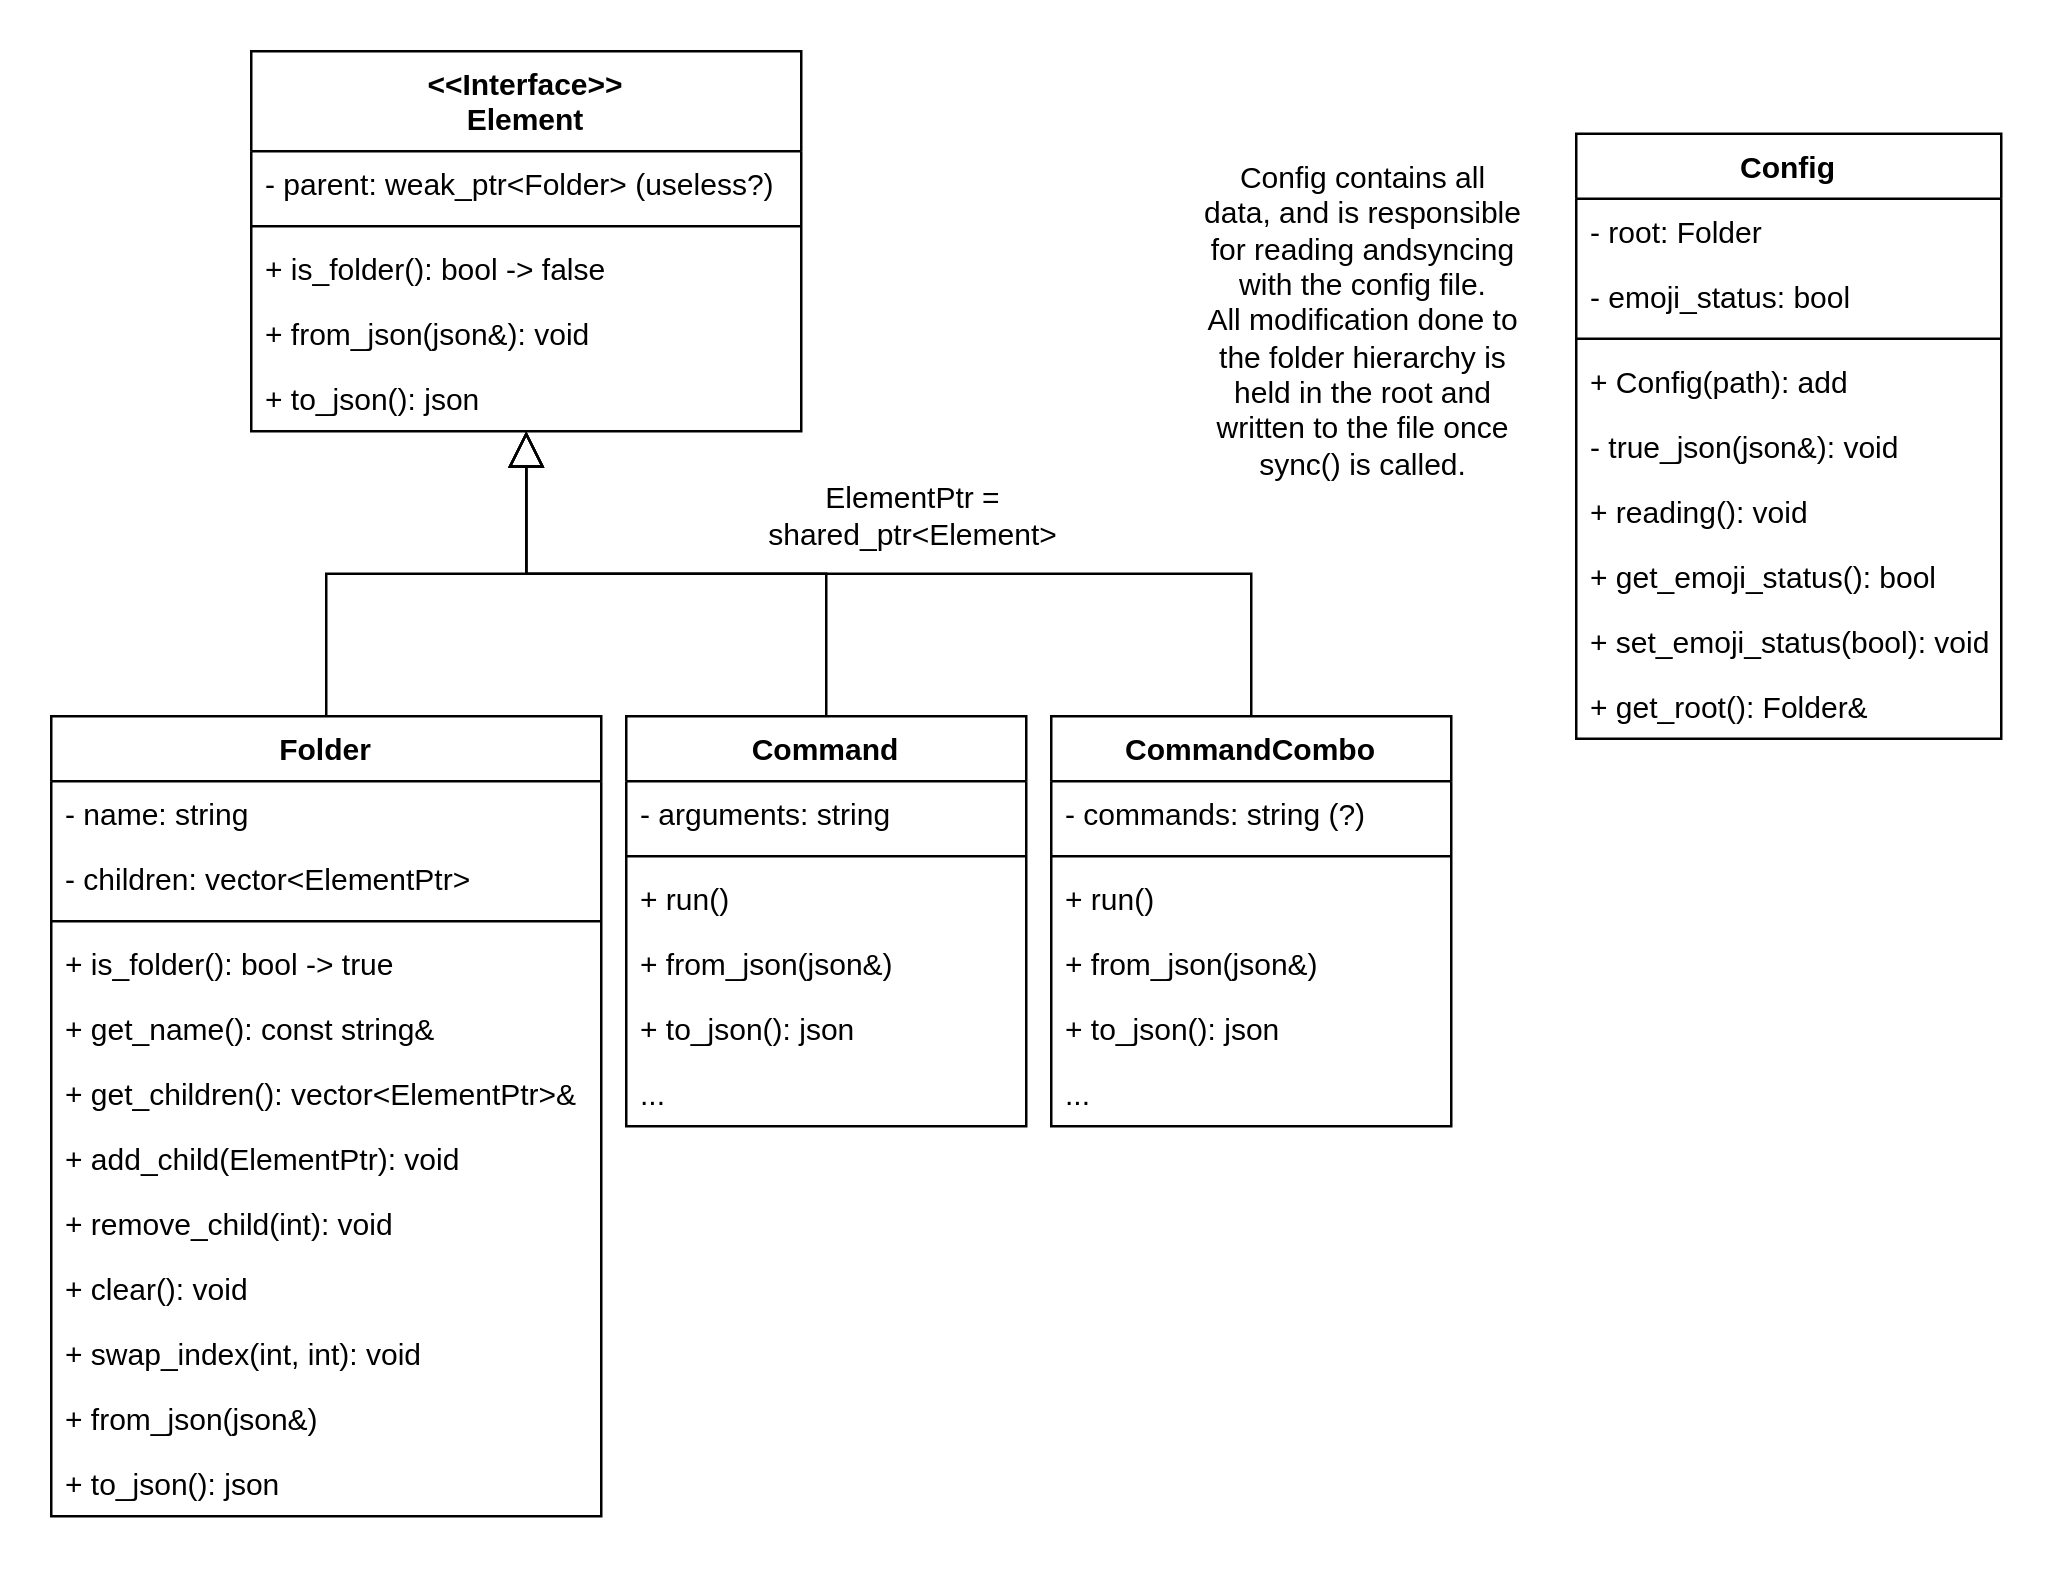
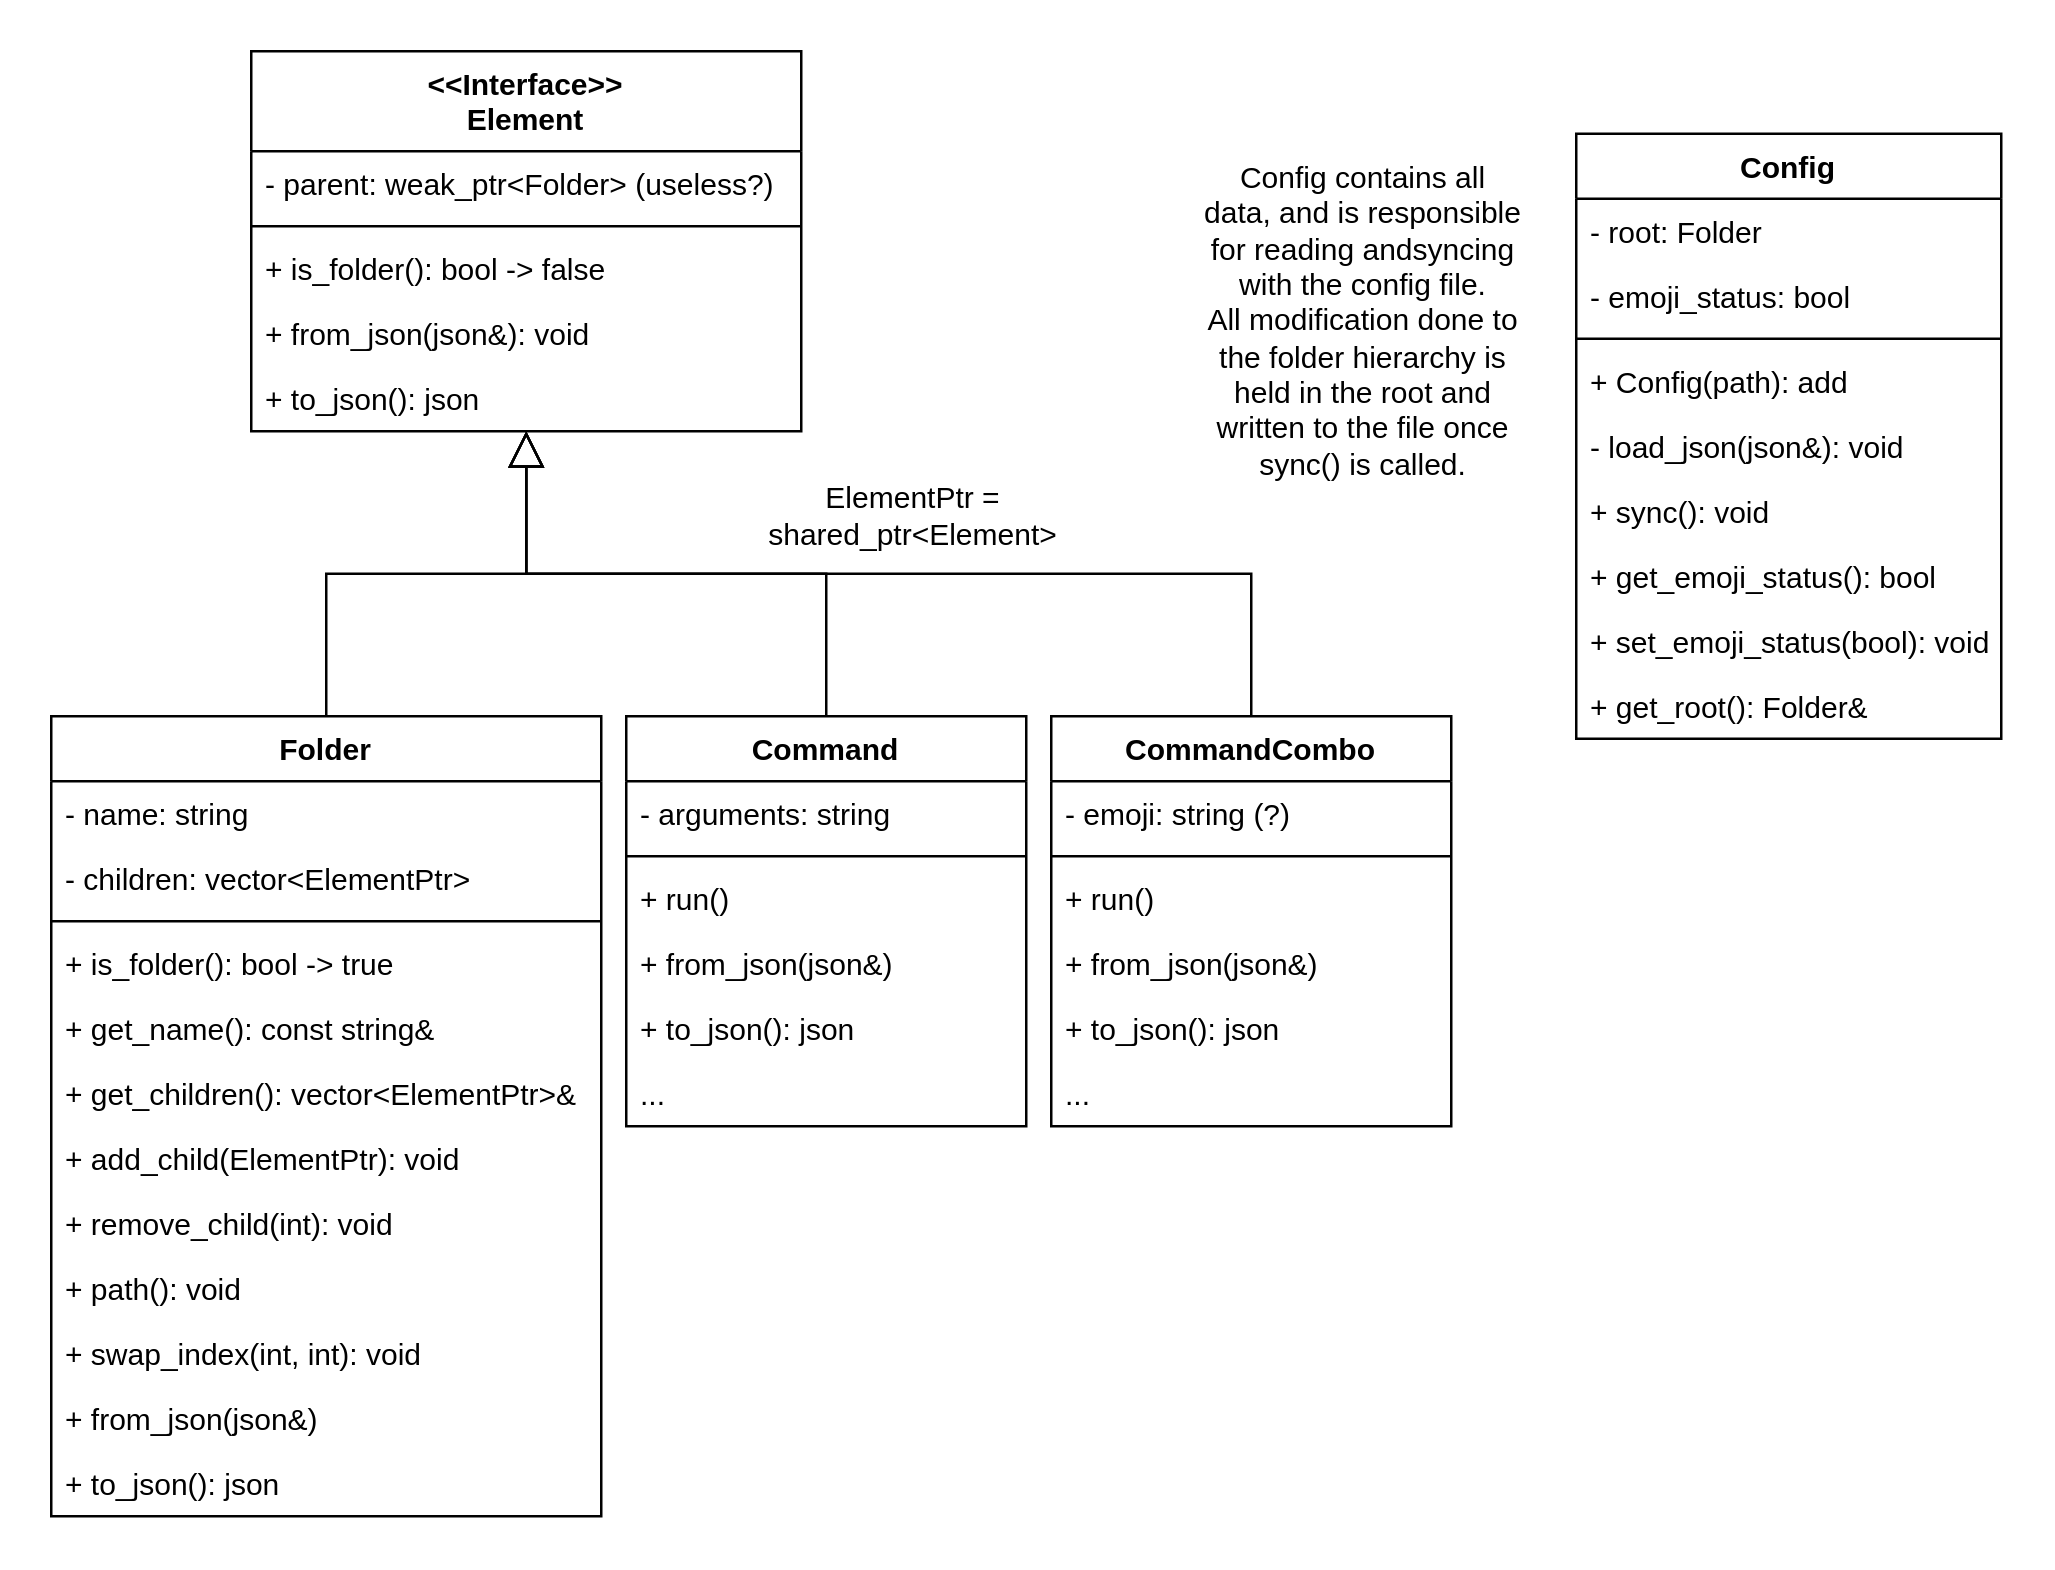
(1776, 448) -> (1772, 448)
(1713, 513) -> (1692, 513)
(1230, 815) -> (1201, 815)
(172, 1290) -> (167, 1290)
